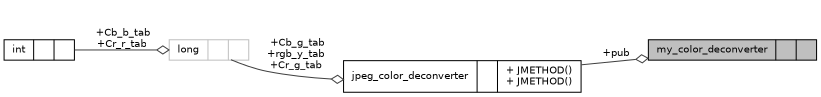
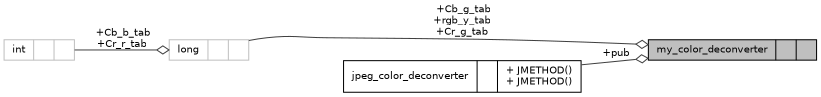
(39, 50) -> (39, 50)
(280, 74) -> (442, 39)
